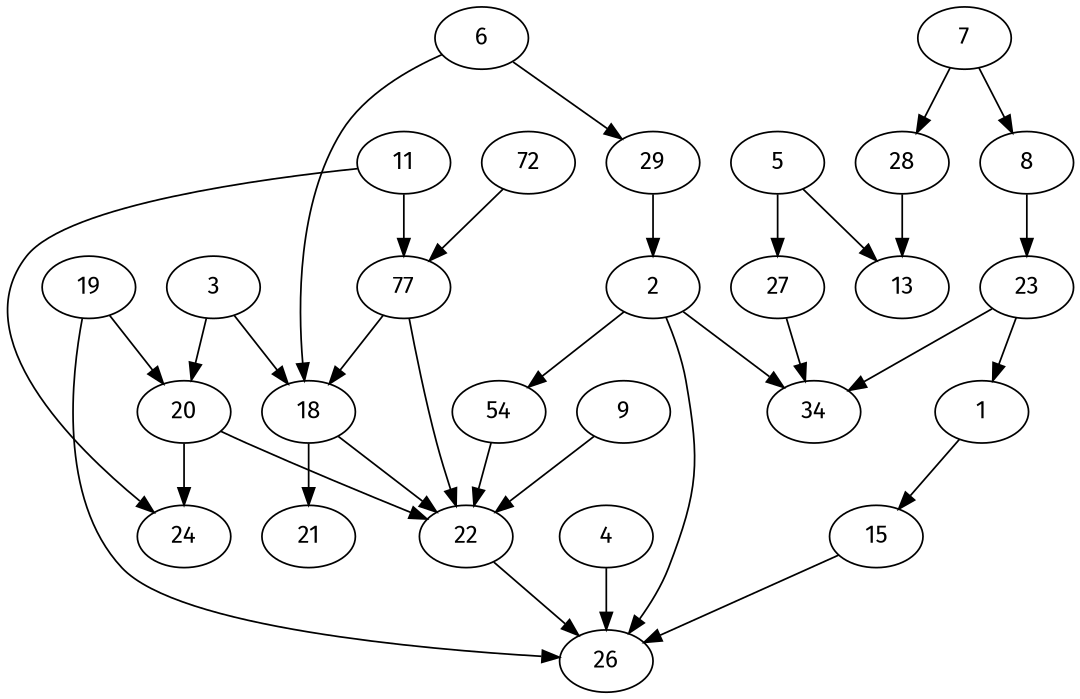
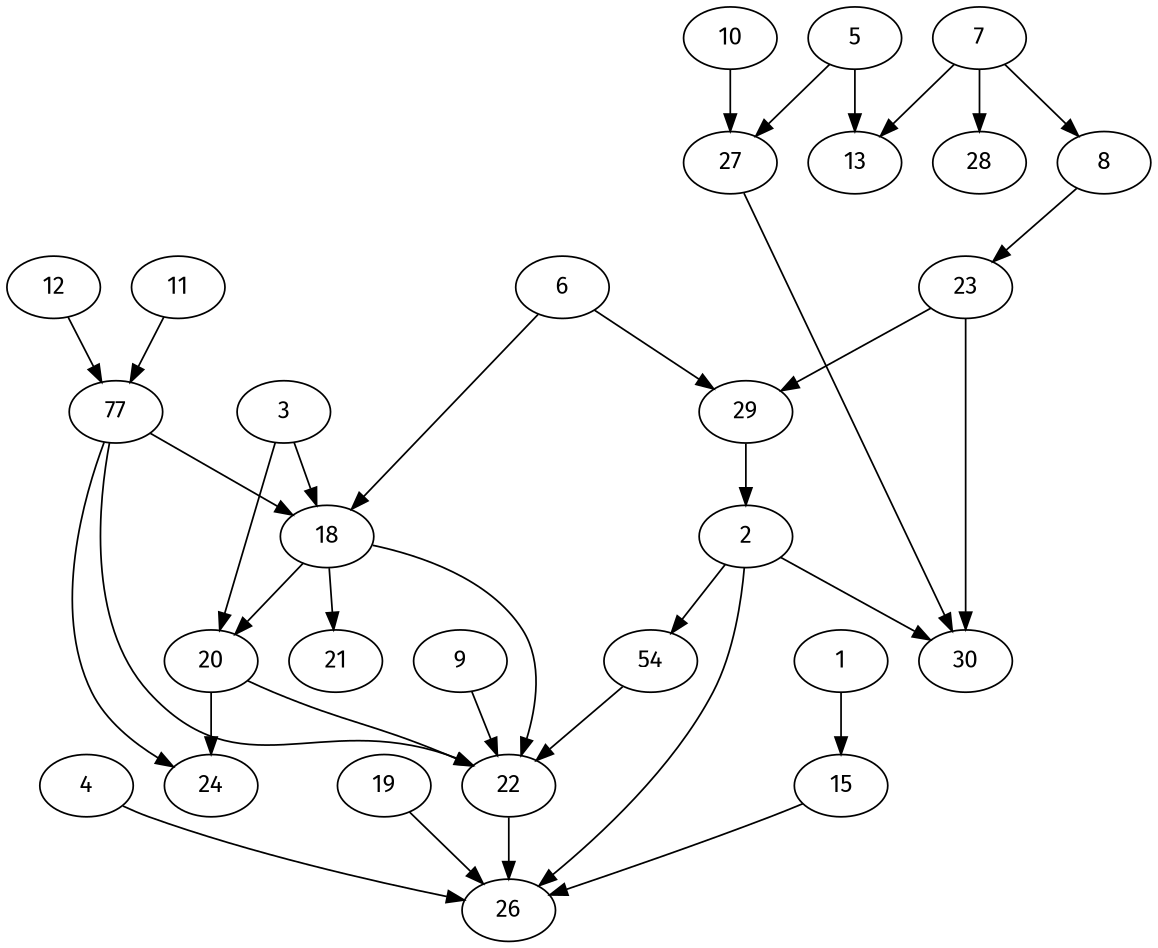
none -> (730, 38)
(528, 163) -> (54, 287)
(902, 216) -> (924, 94)
(46, 240) -> (73, 614)
(1007, 341) -> (864, 345)
(131, 343) -> (275, 592)
(814, 412) -> (966, 661)
